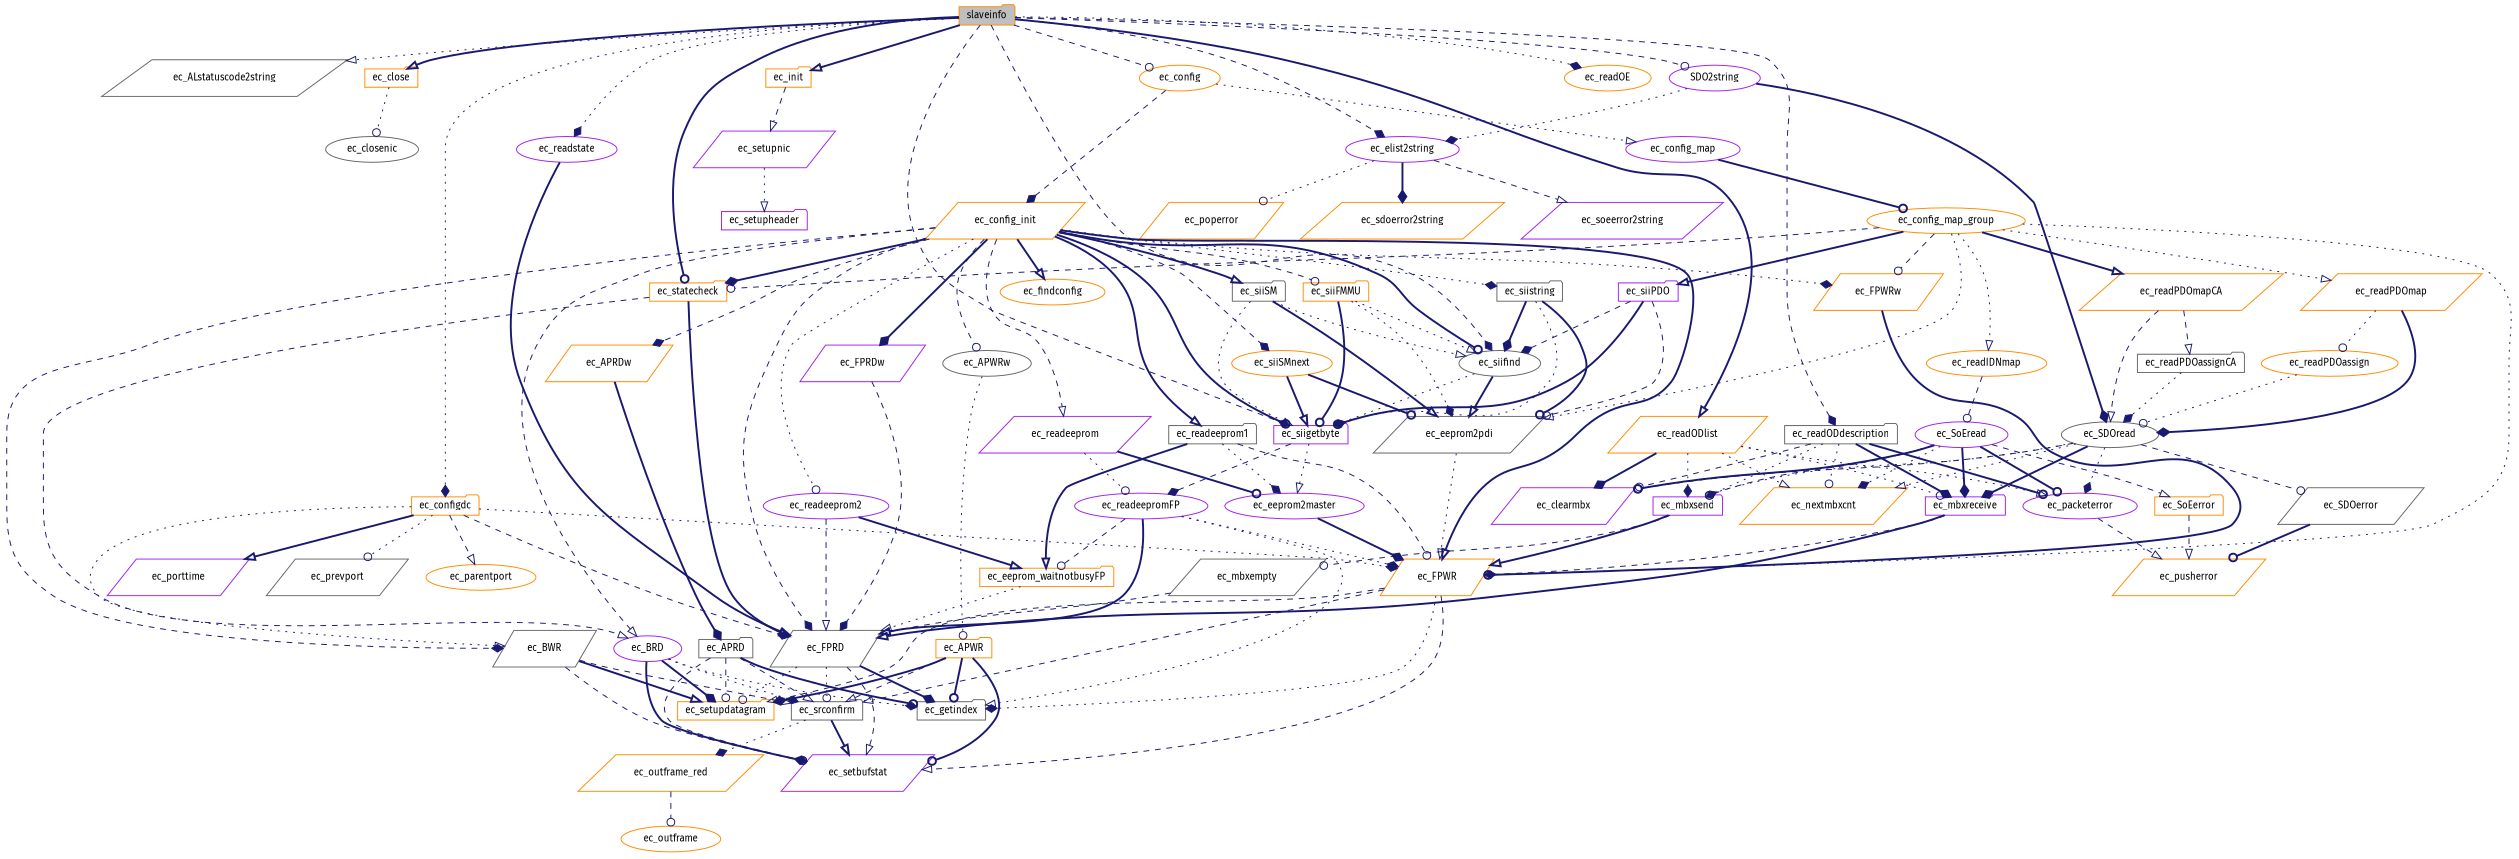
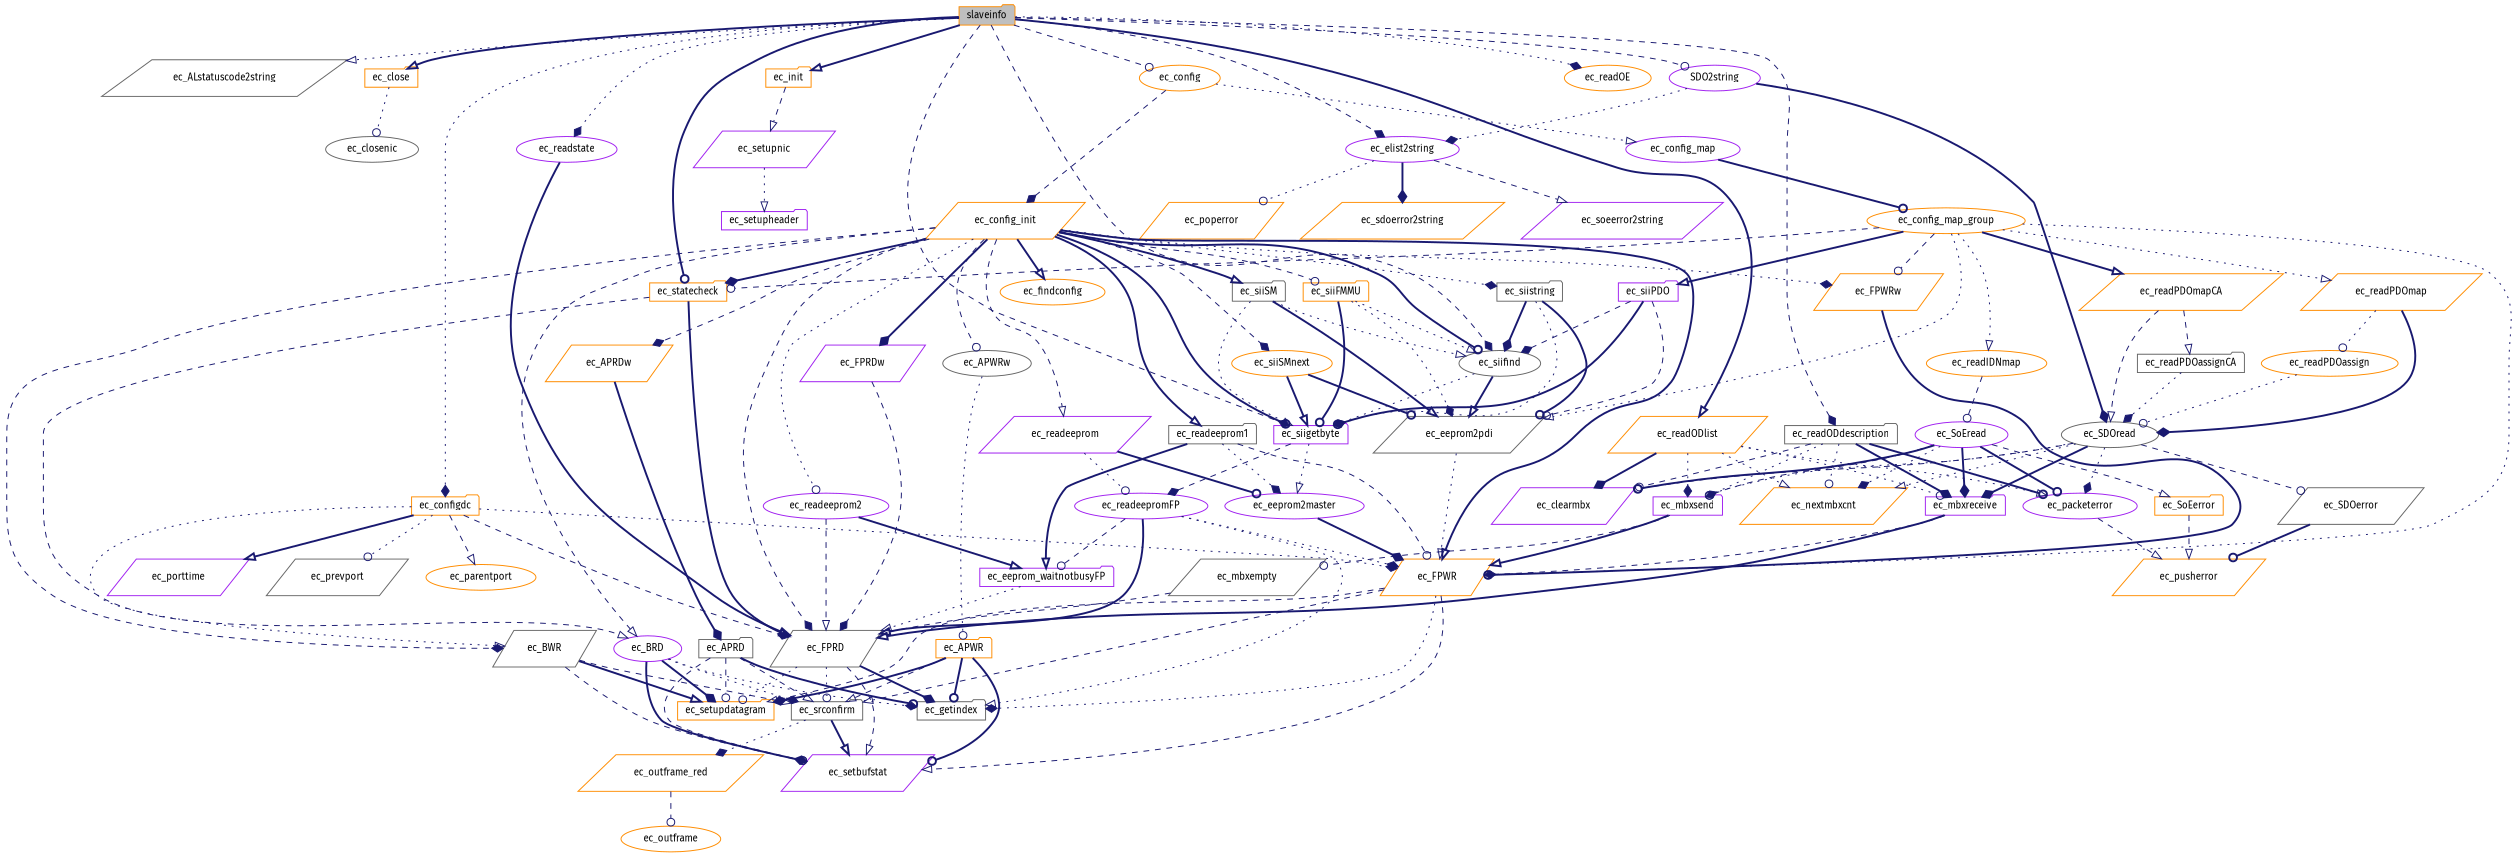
(1047, 577) -> (1047, 577)
